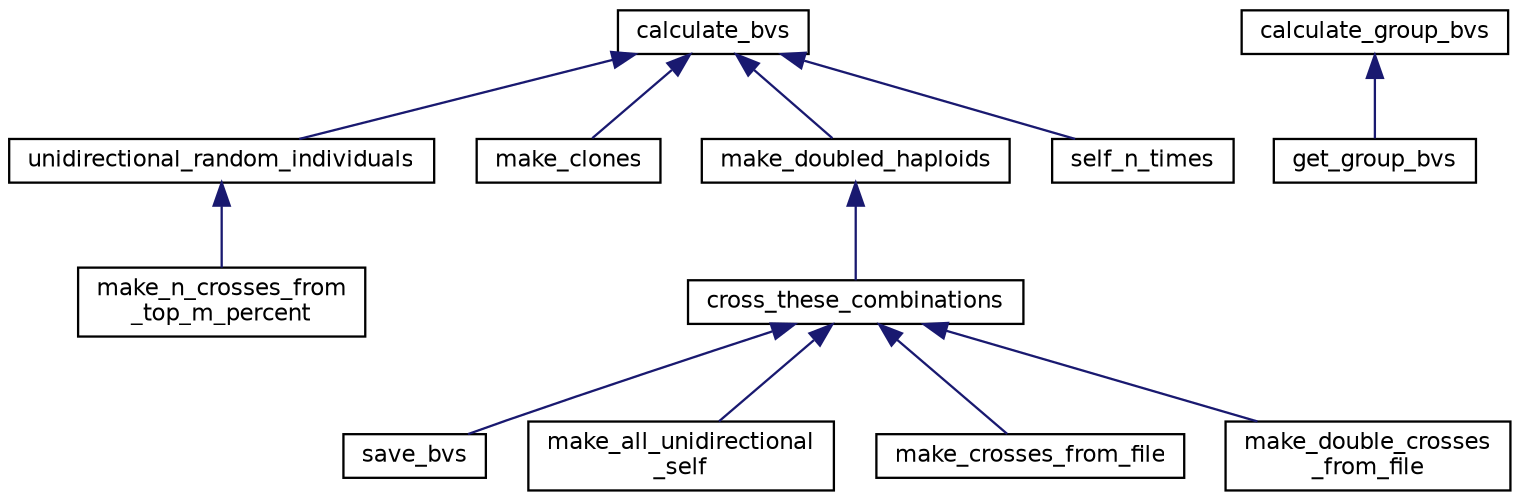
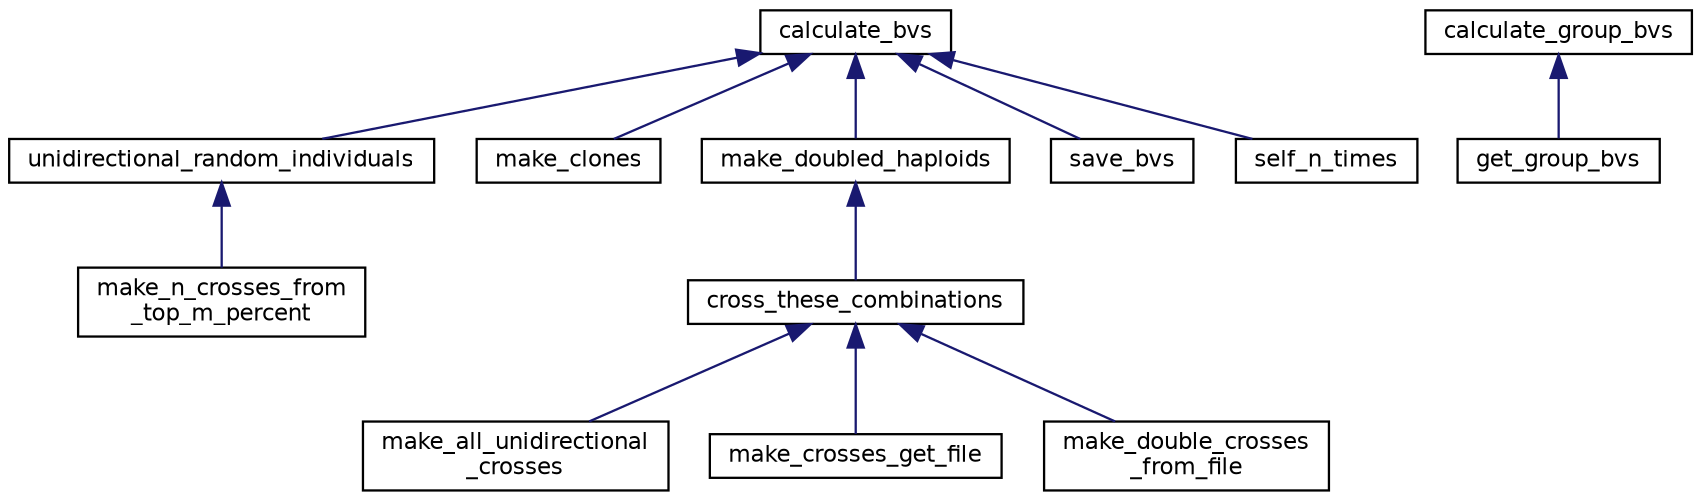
(620, 382) -> (1000, 102)
(681, 456) -> (516, 456)
(1030, 456) -> (856, 456)
